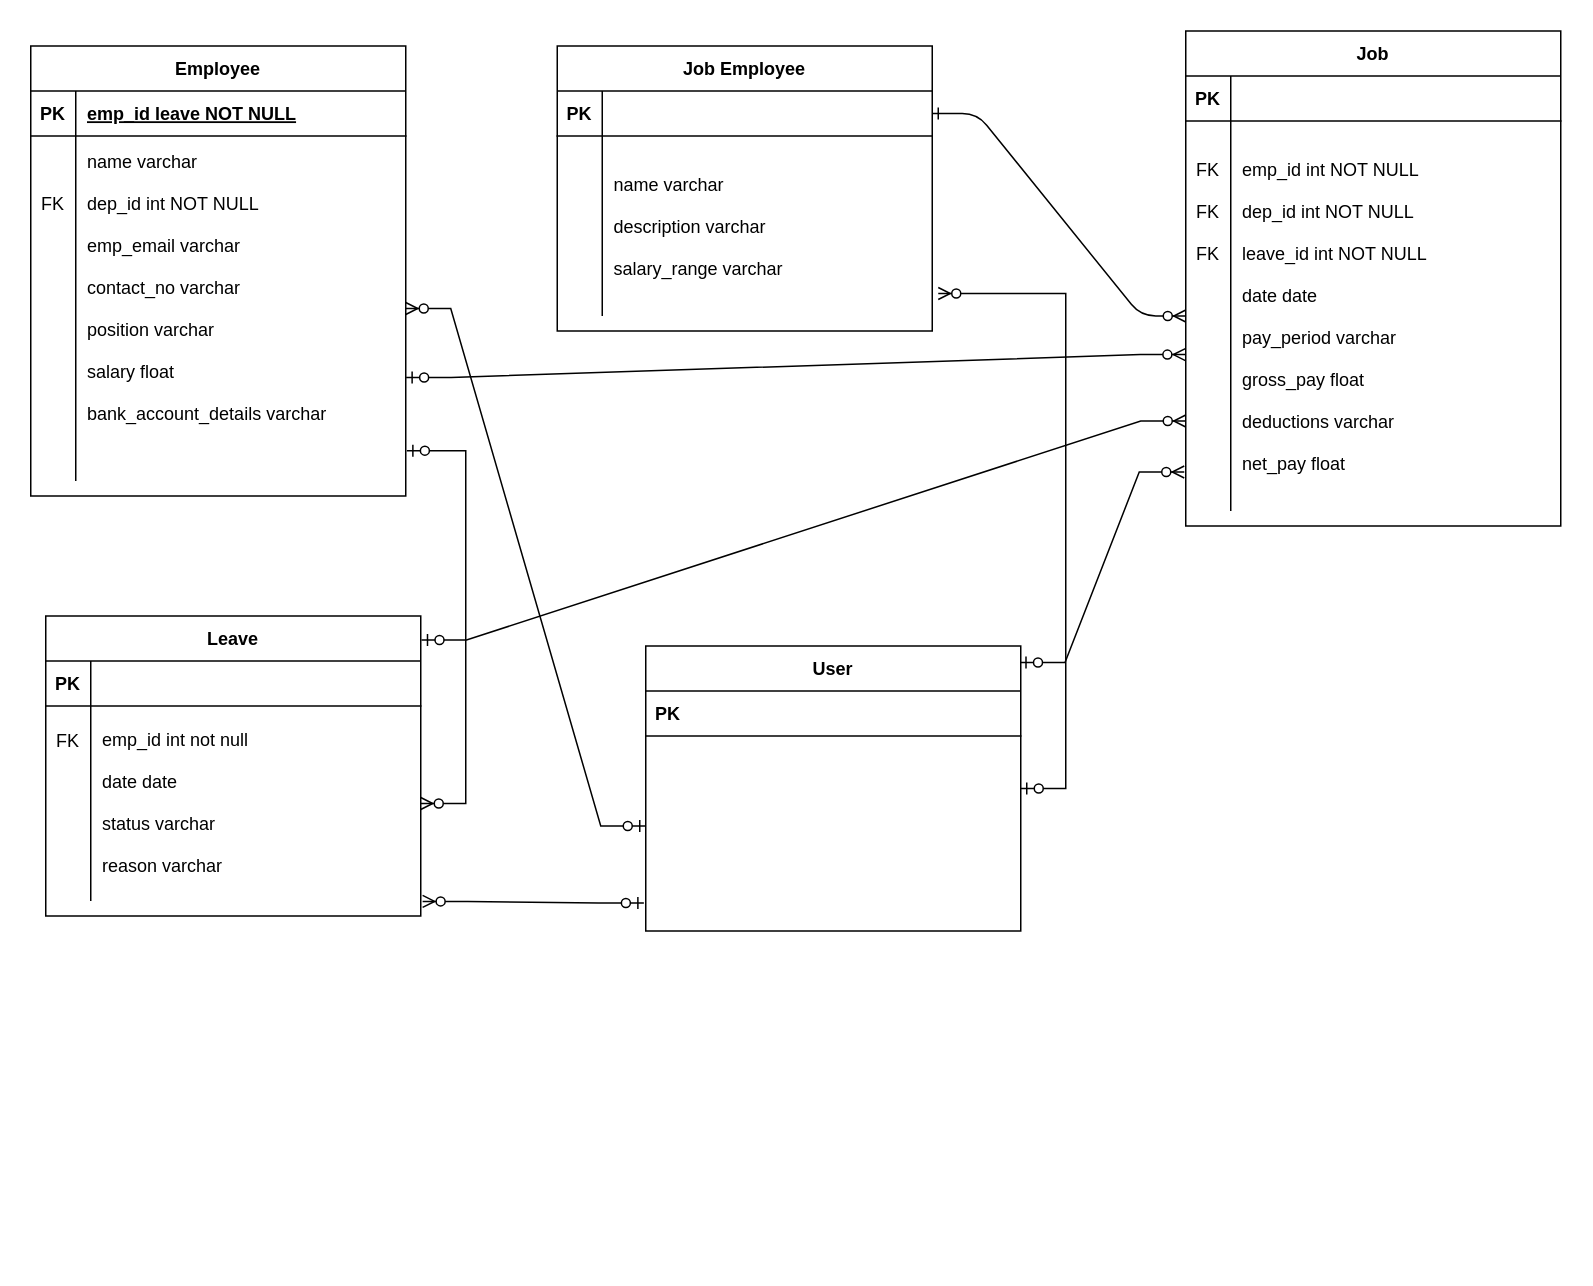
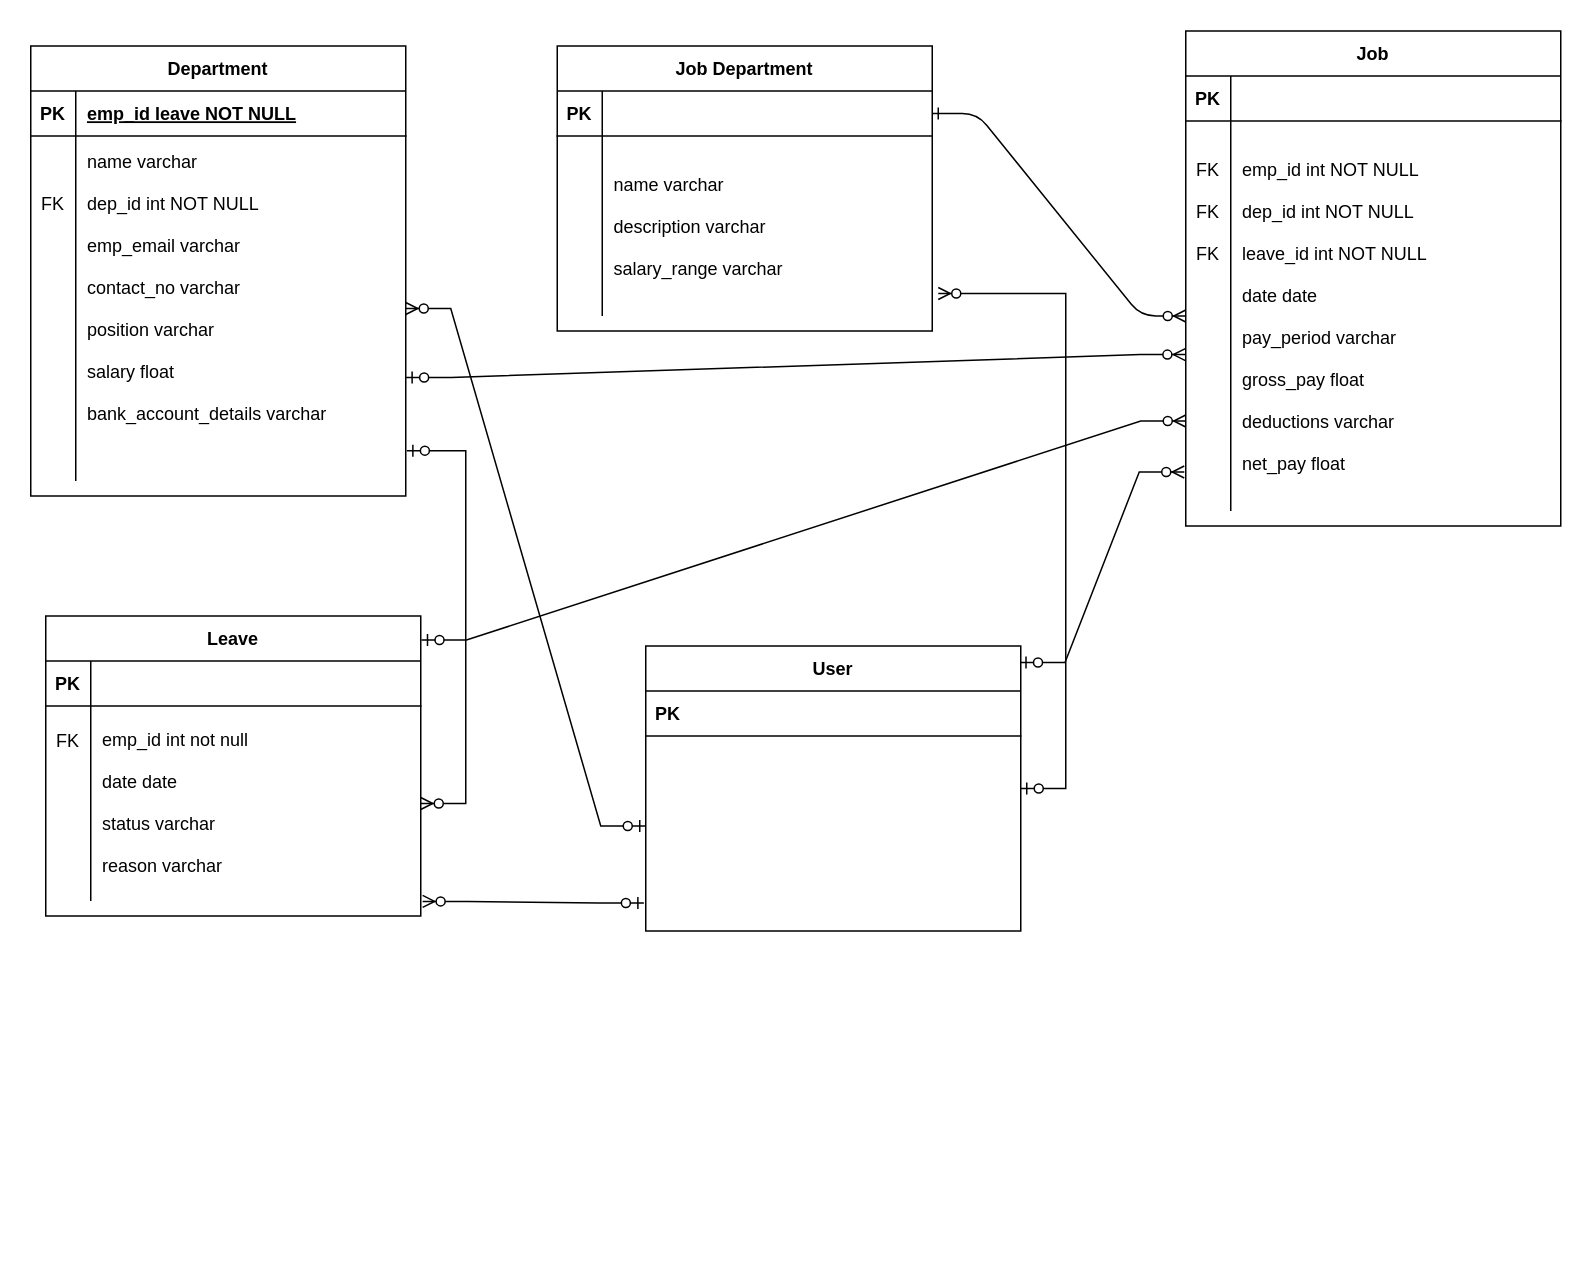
(218, 69) -> (218, 69)
(744, 69) -> (744, 69)
